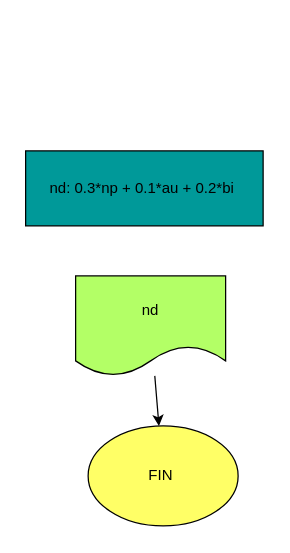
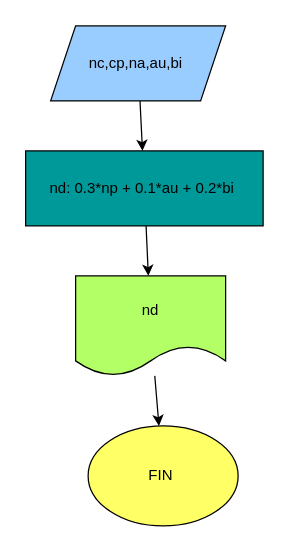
none -> (138, 63)
none -> (141, 122)
none -> (147, 247)
